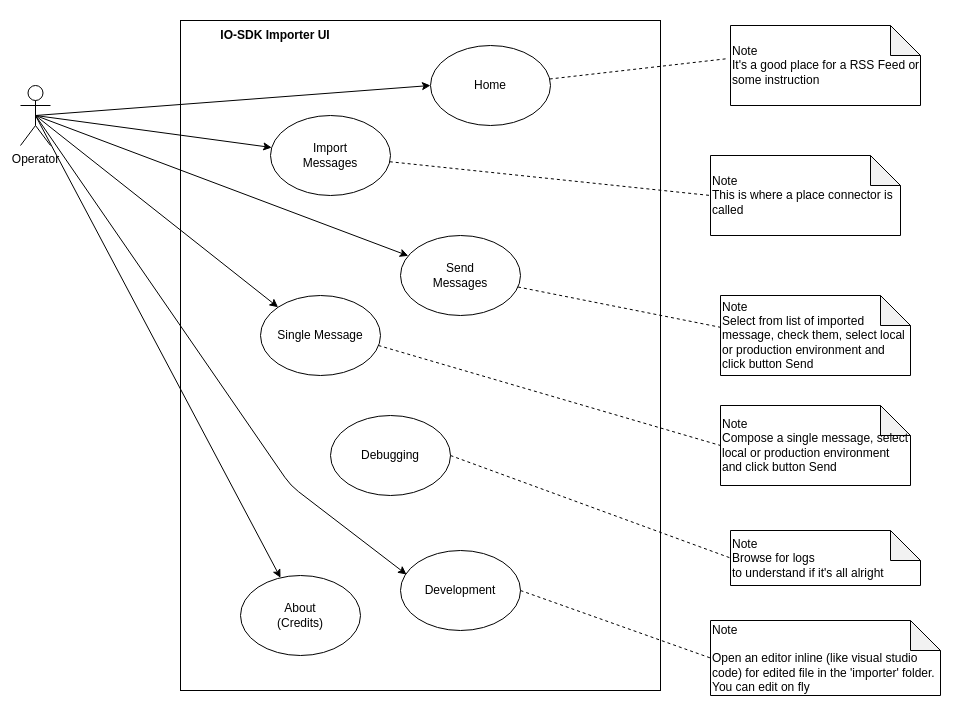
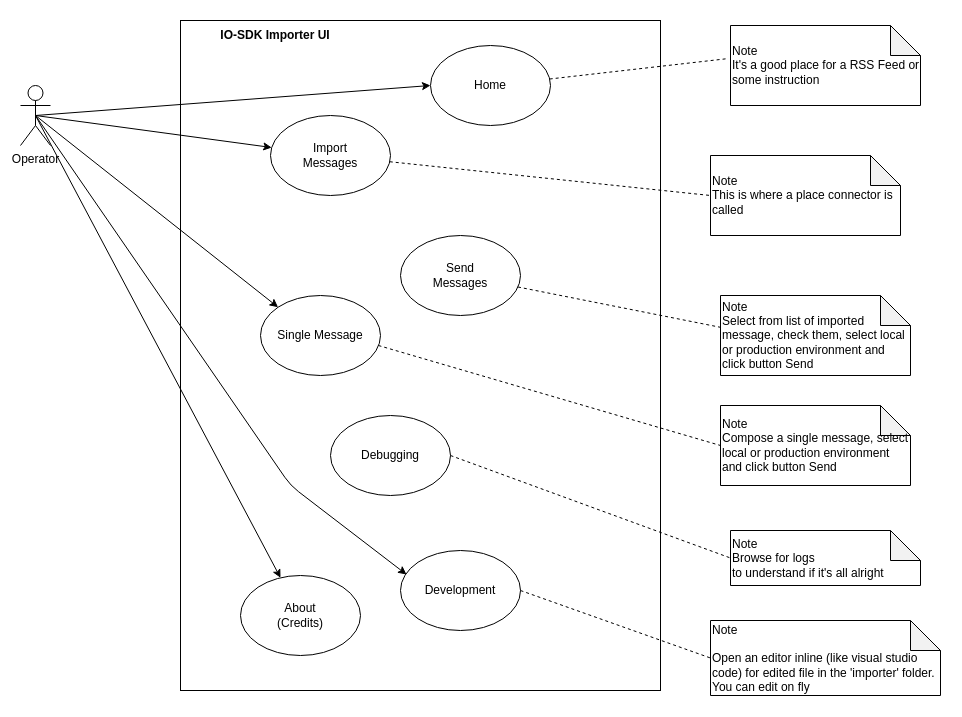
(222, 186) -> none
